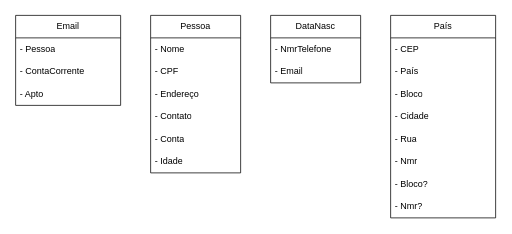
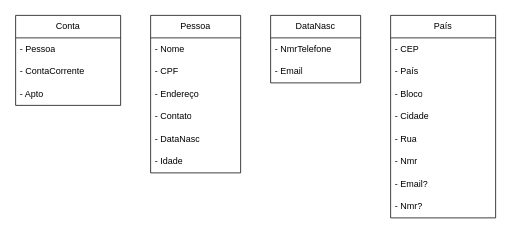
(68, 27) -> (68, 27)
(171, 139) -> (179, 139)
(413, 184) -> (412, 184)
